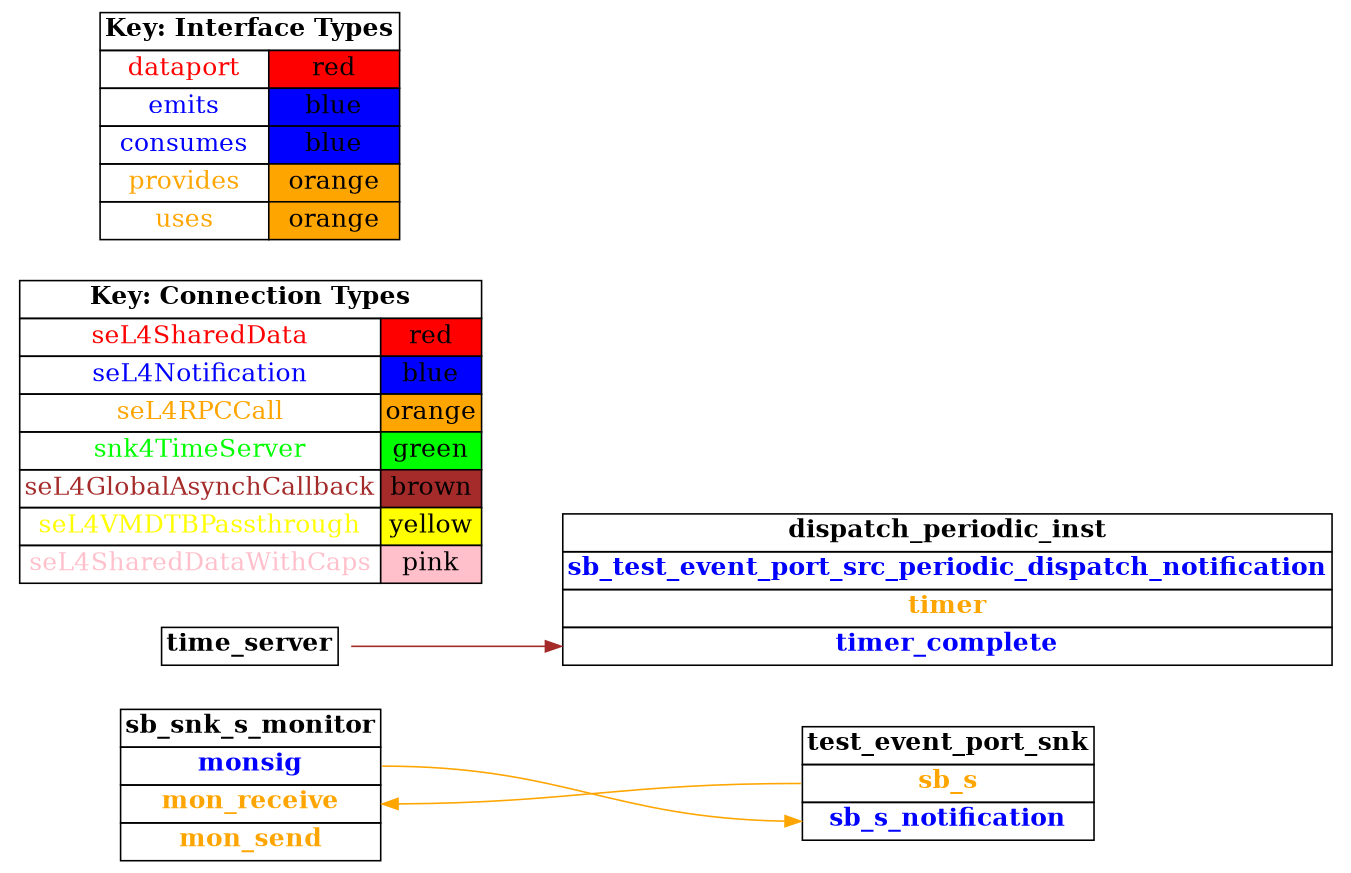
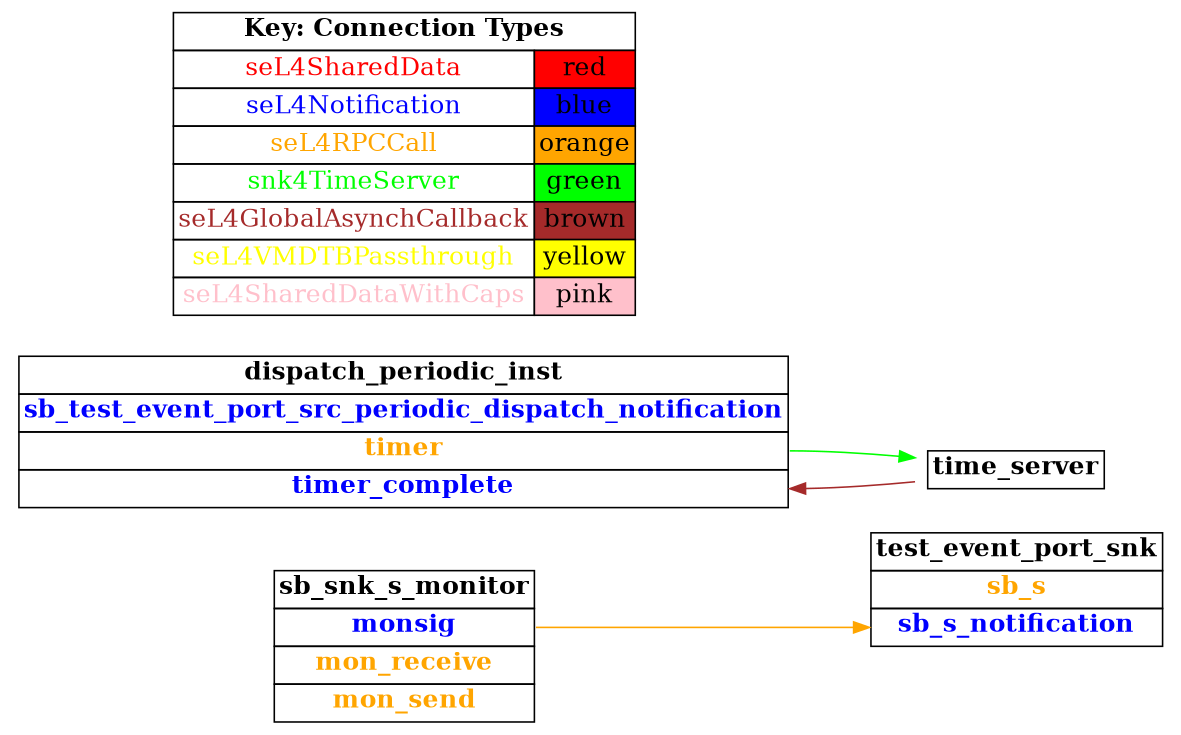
(250, 126) -> none
none -> (845, 452)
(630, 790) -> none
